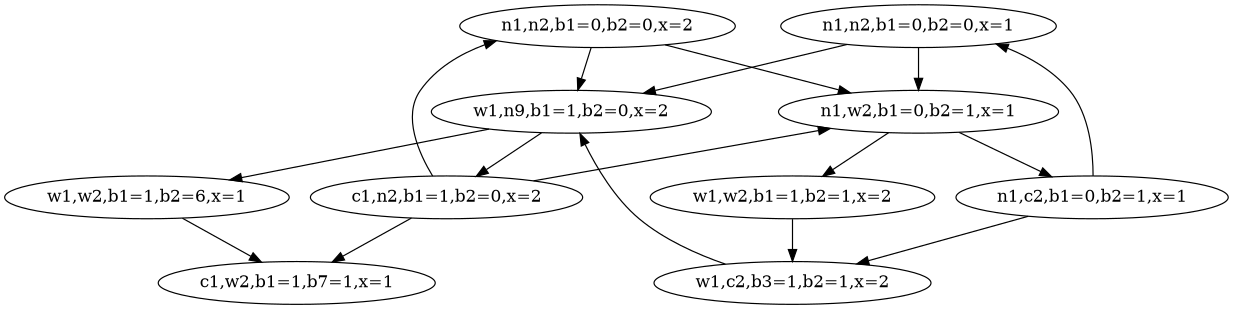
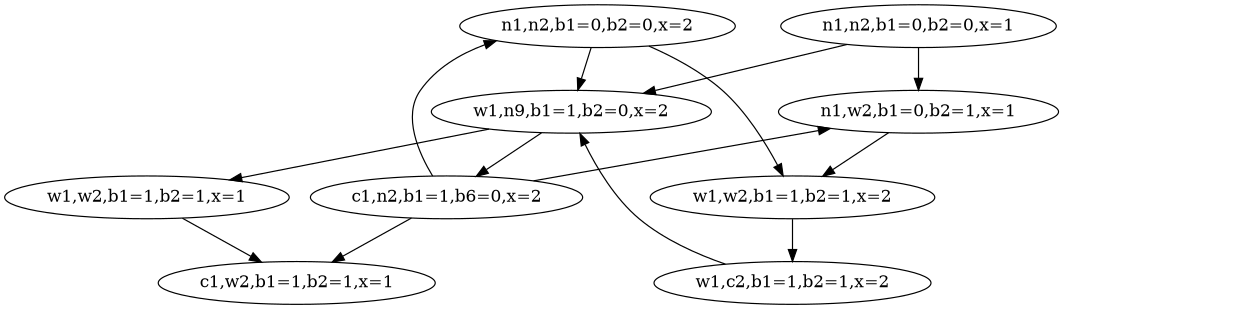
(735, 63) -> (725, 93)
(147, 197) -> (147, 197)
(447, 197) -> (447, 197)
(1092, 197) -> none
(297, 283) -> (297, 283)
(793, 283) -> (793, 283)
